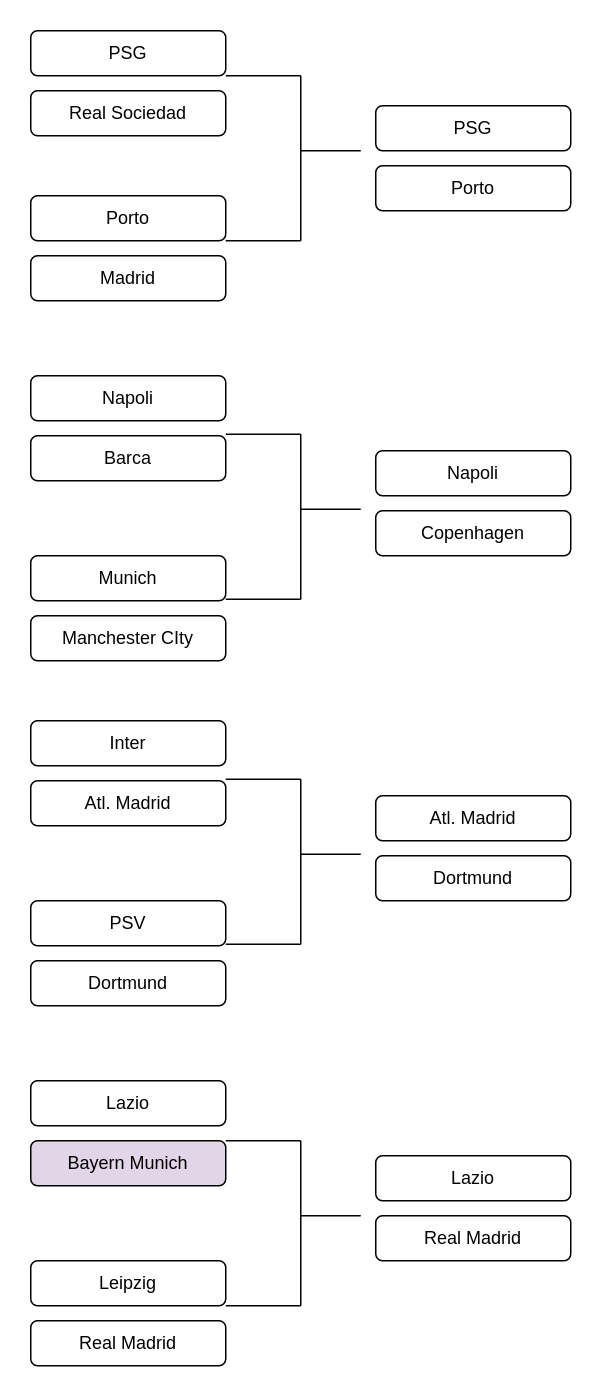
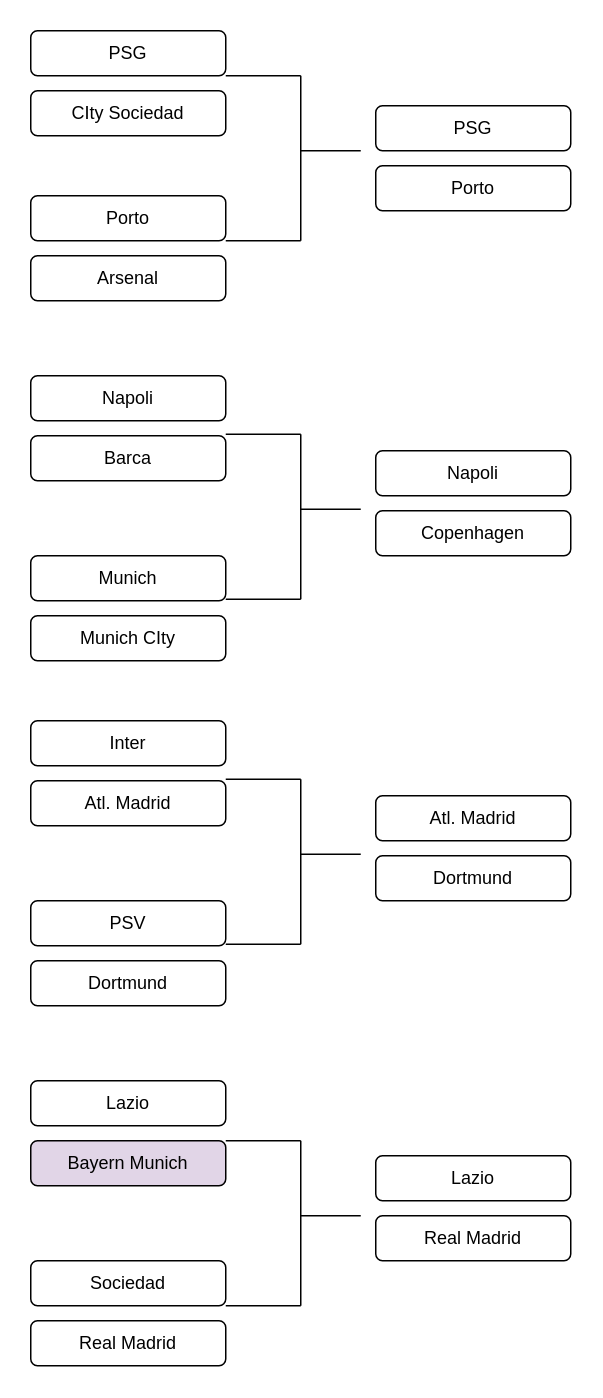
(128, 113) -> (128, 113)
(128, 278) -> (128, 278)
(128, 638) -> (128, 638)
(128, 1283) -> (128, 1283)
